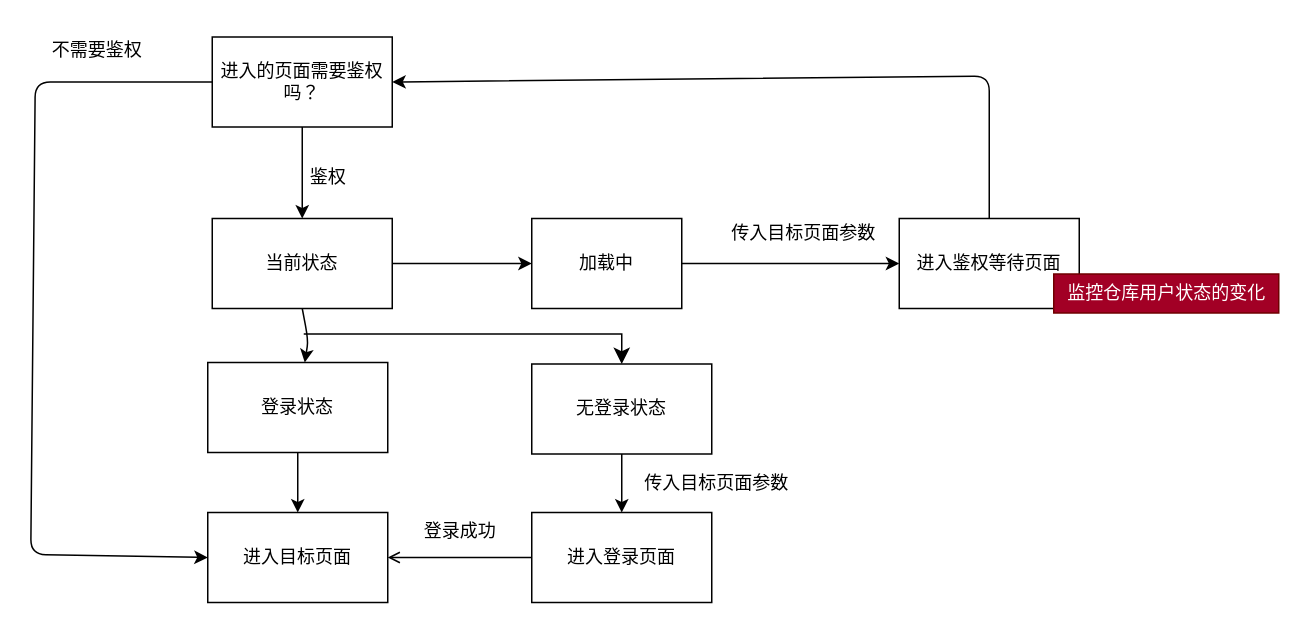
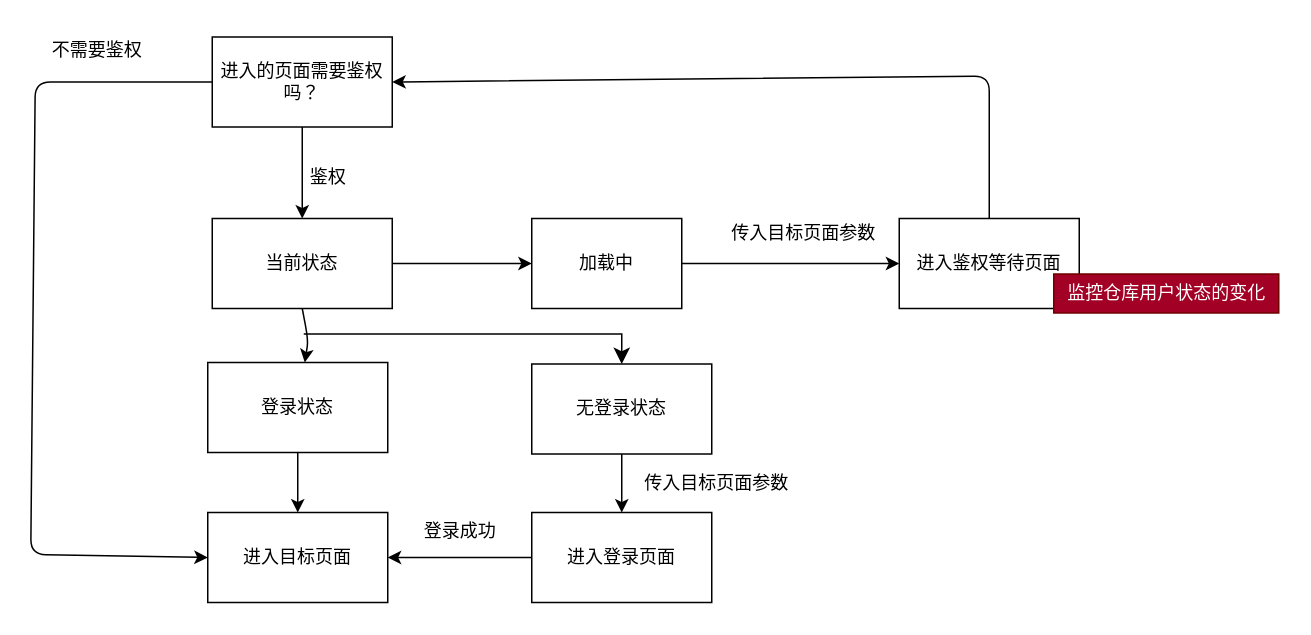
(396, 557) -> (399, 557)
